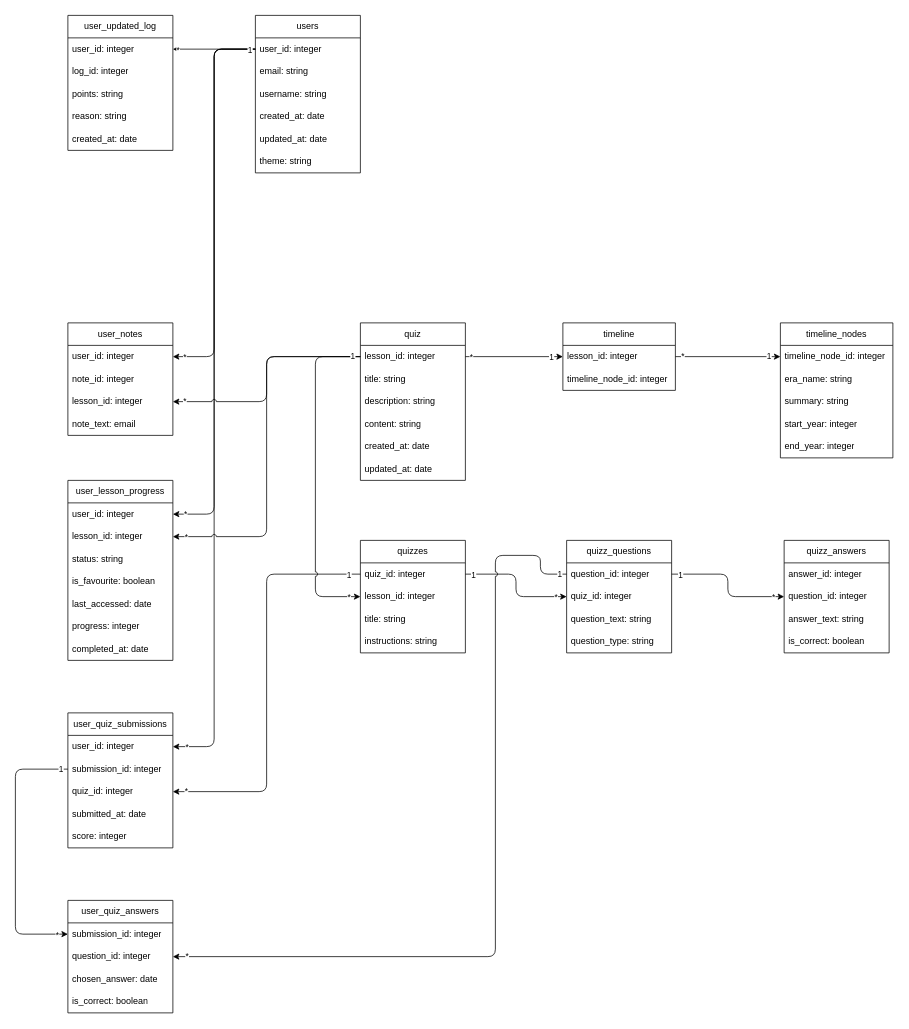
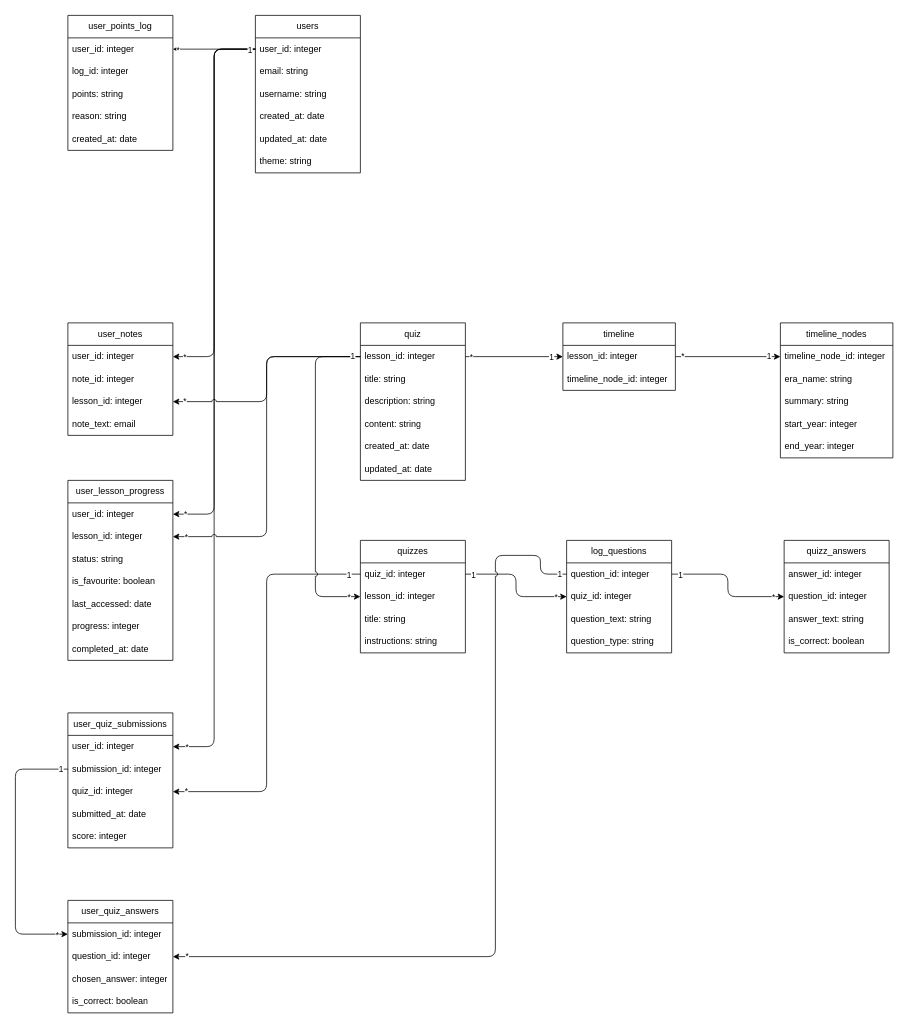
(120, 27) -> (120, 27)
(619, 552) -> (619, 552)
(118, 979) -> (121, 979)
